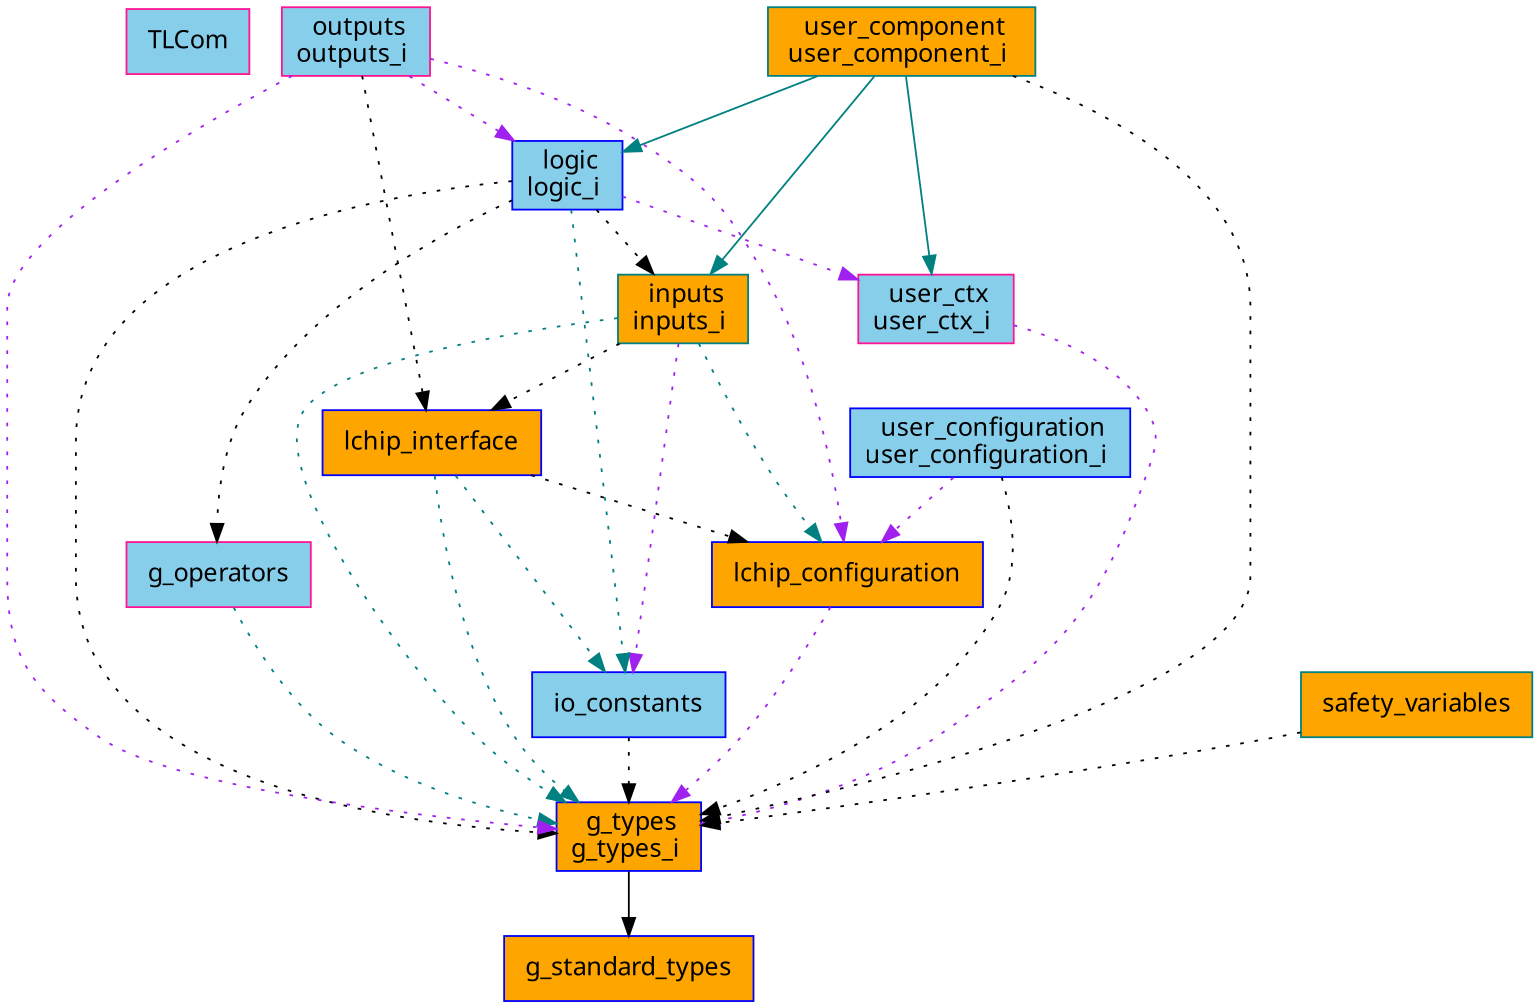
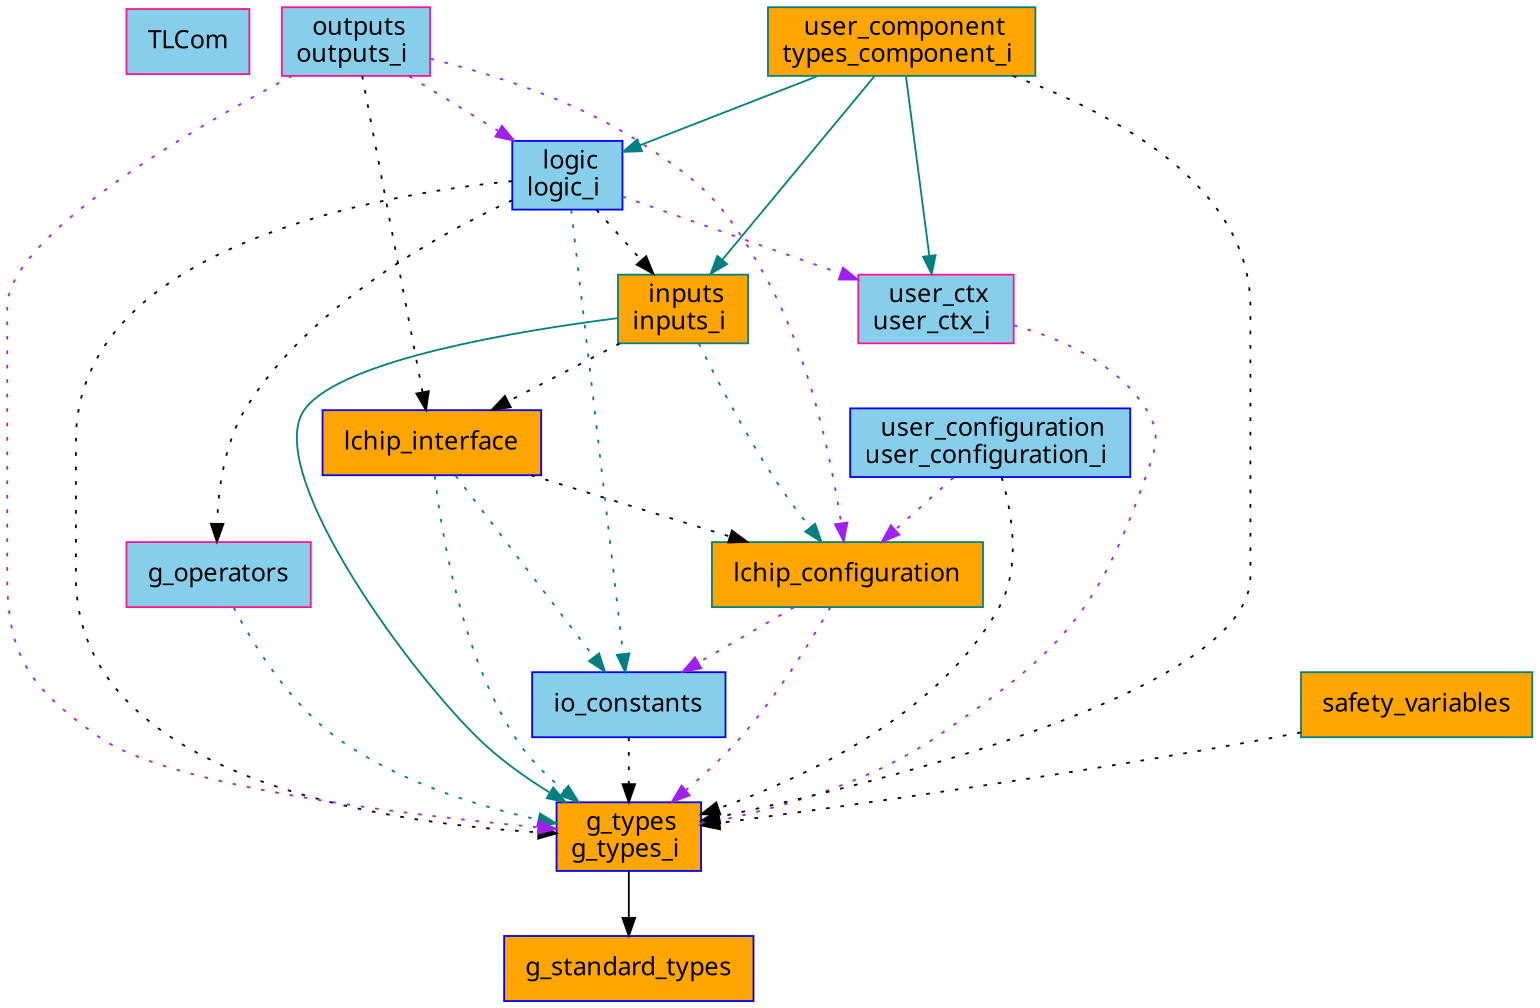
(902, 42) -> (902, 42)
(305, 480) -> (305, 480)
(657, 499) -> (746, 635)
(847, 575) -> (847, 575)
